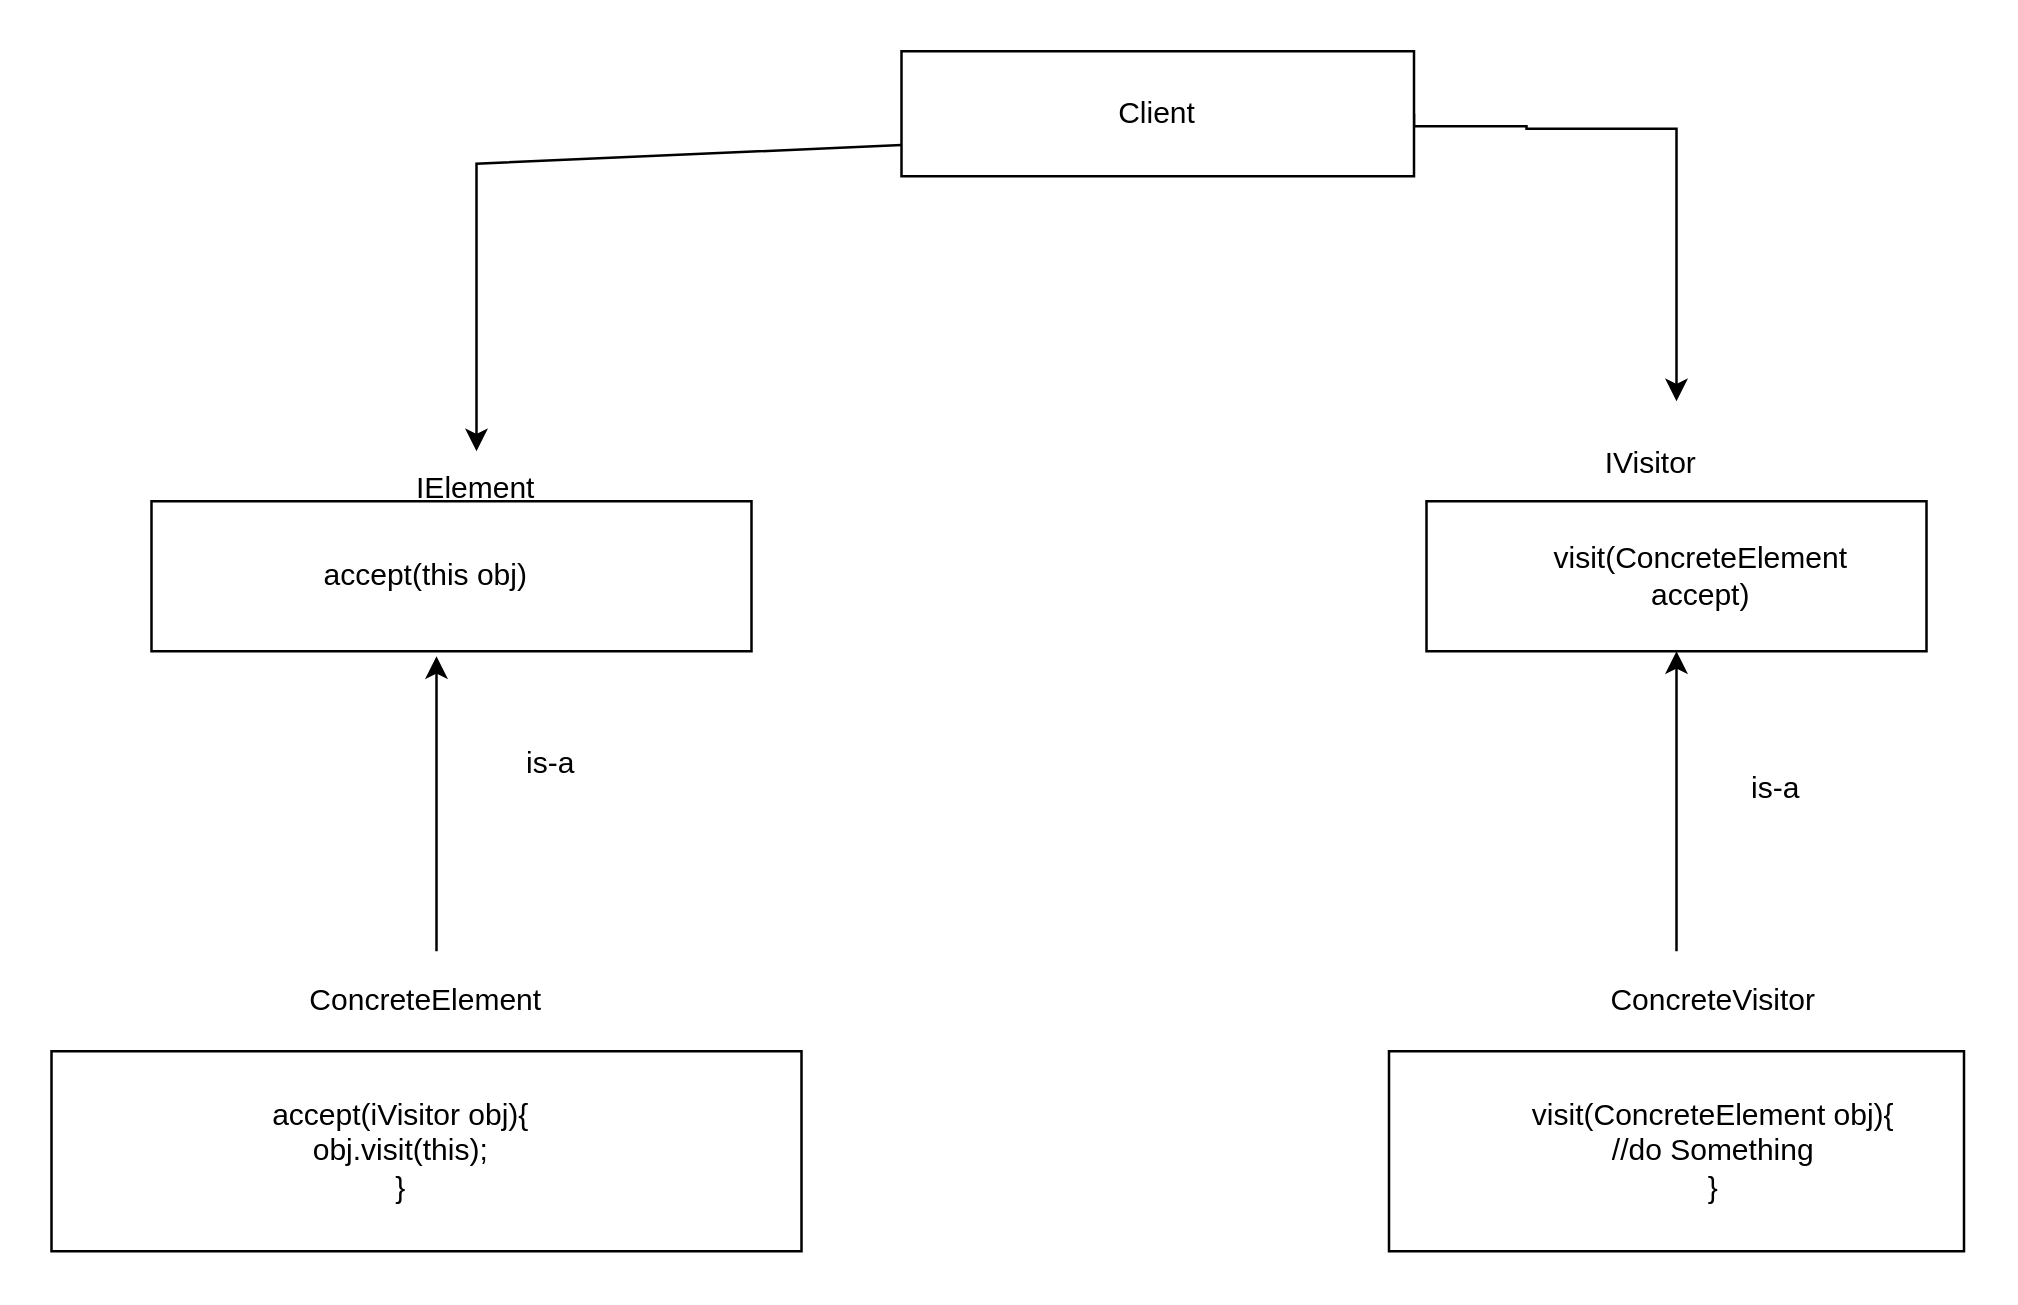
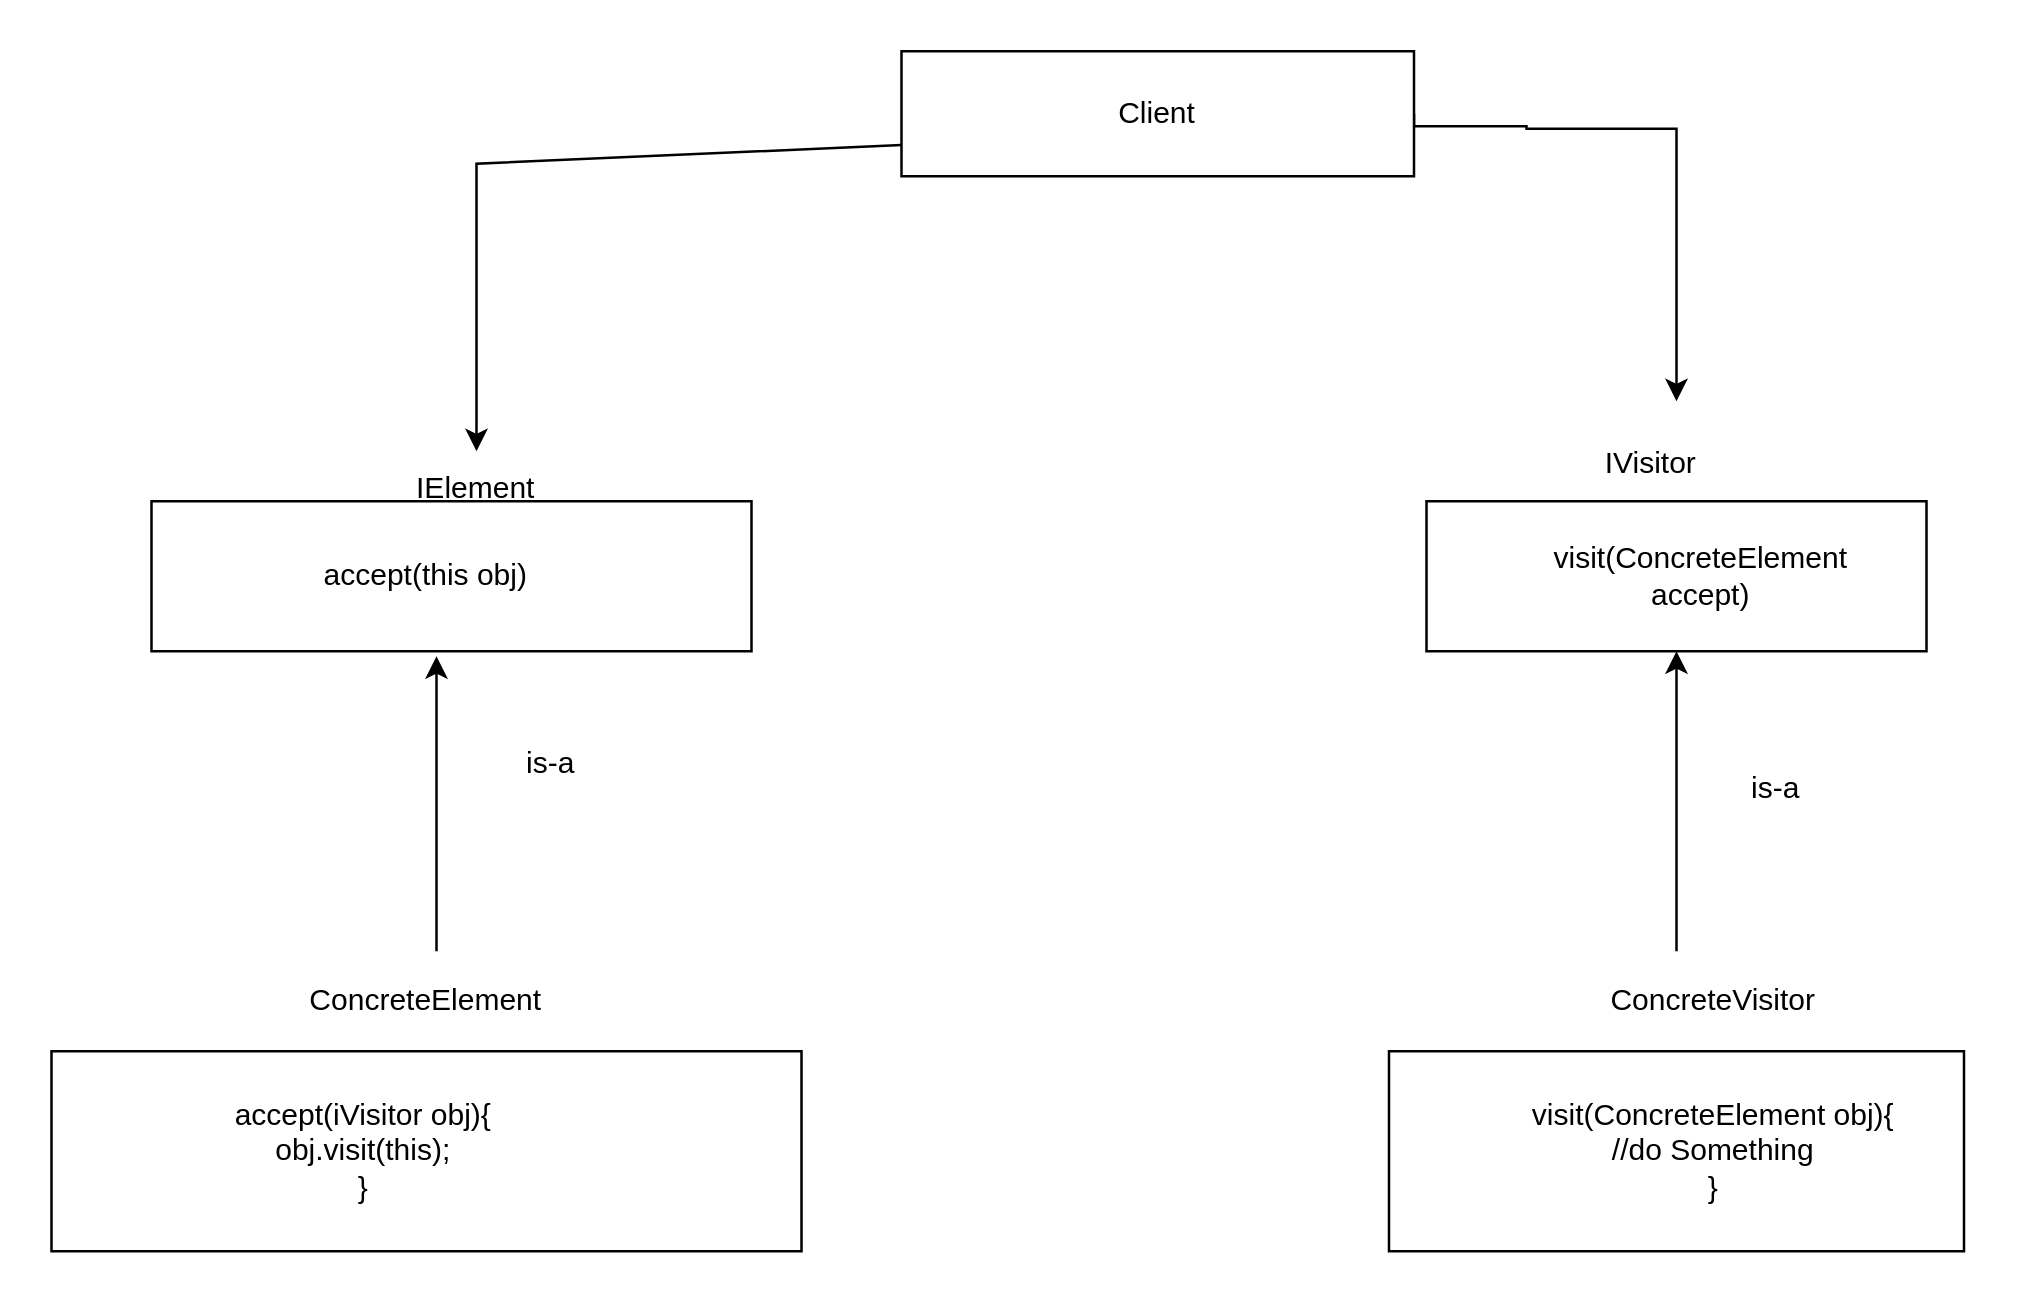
(401, 1151) -> (364, 1151)
